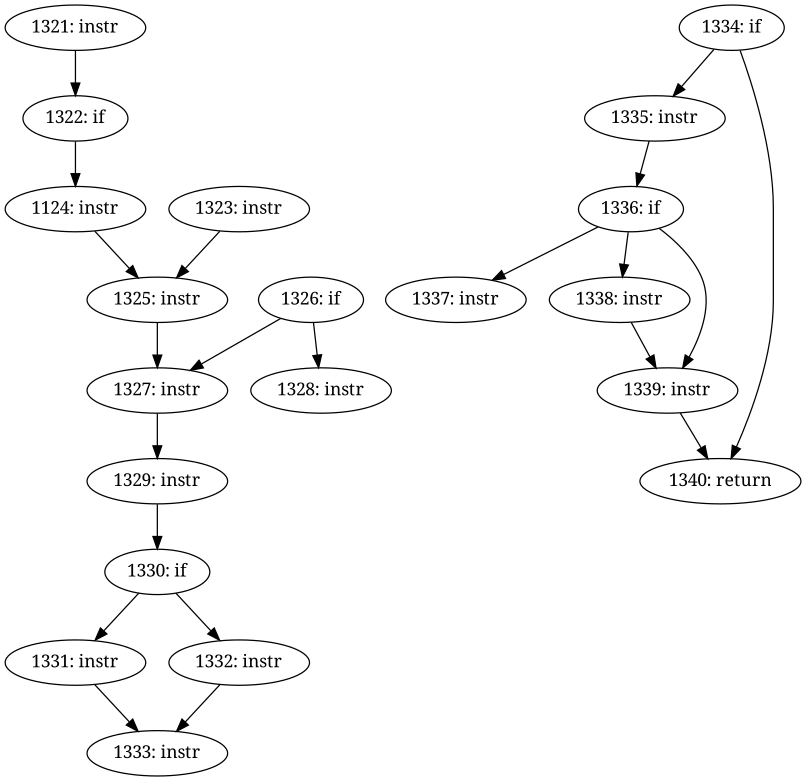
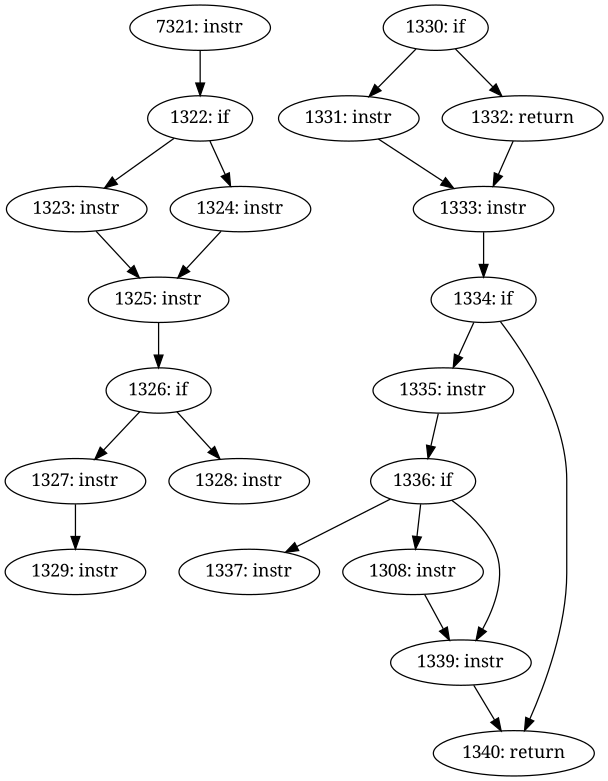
(75, 28) -> (200, 28)
none -> (145, 159)
(75, 209) -> (240, 209)
none -> (484, 248)
(620, 300) -> (413, 572)
(157, 339) -> (159, 339)
(157, 520) -> none
(239, 663) -> (523, 118)
